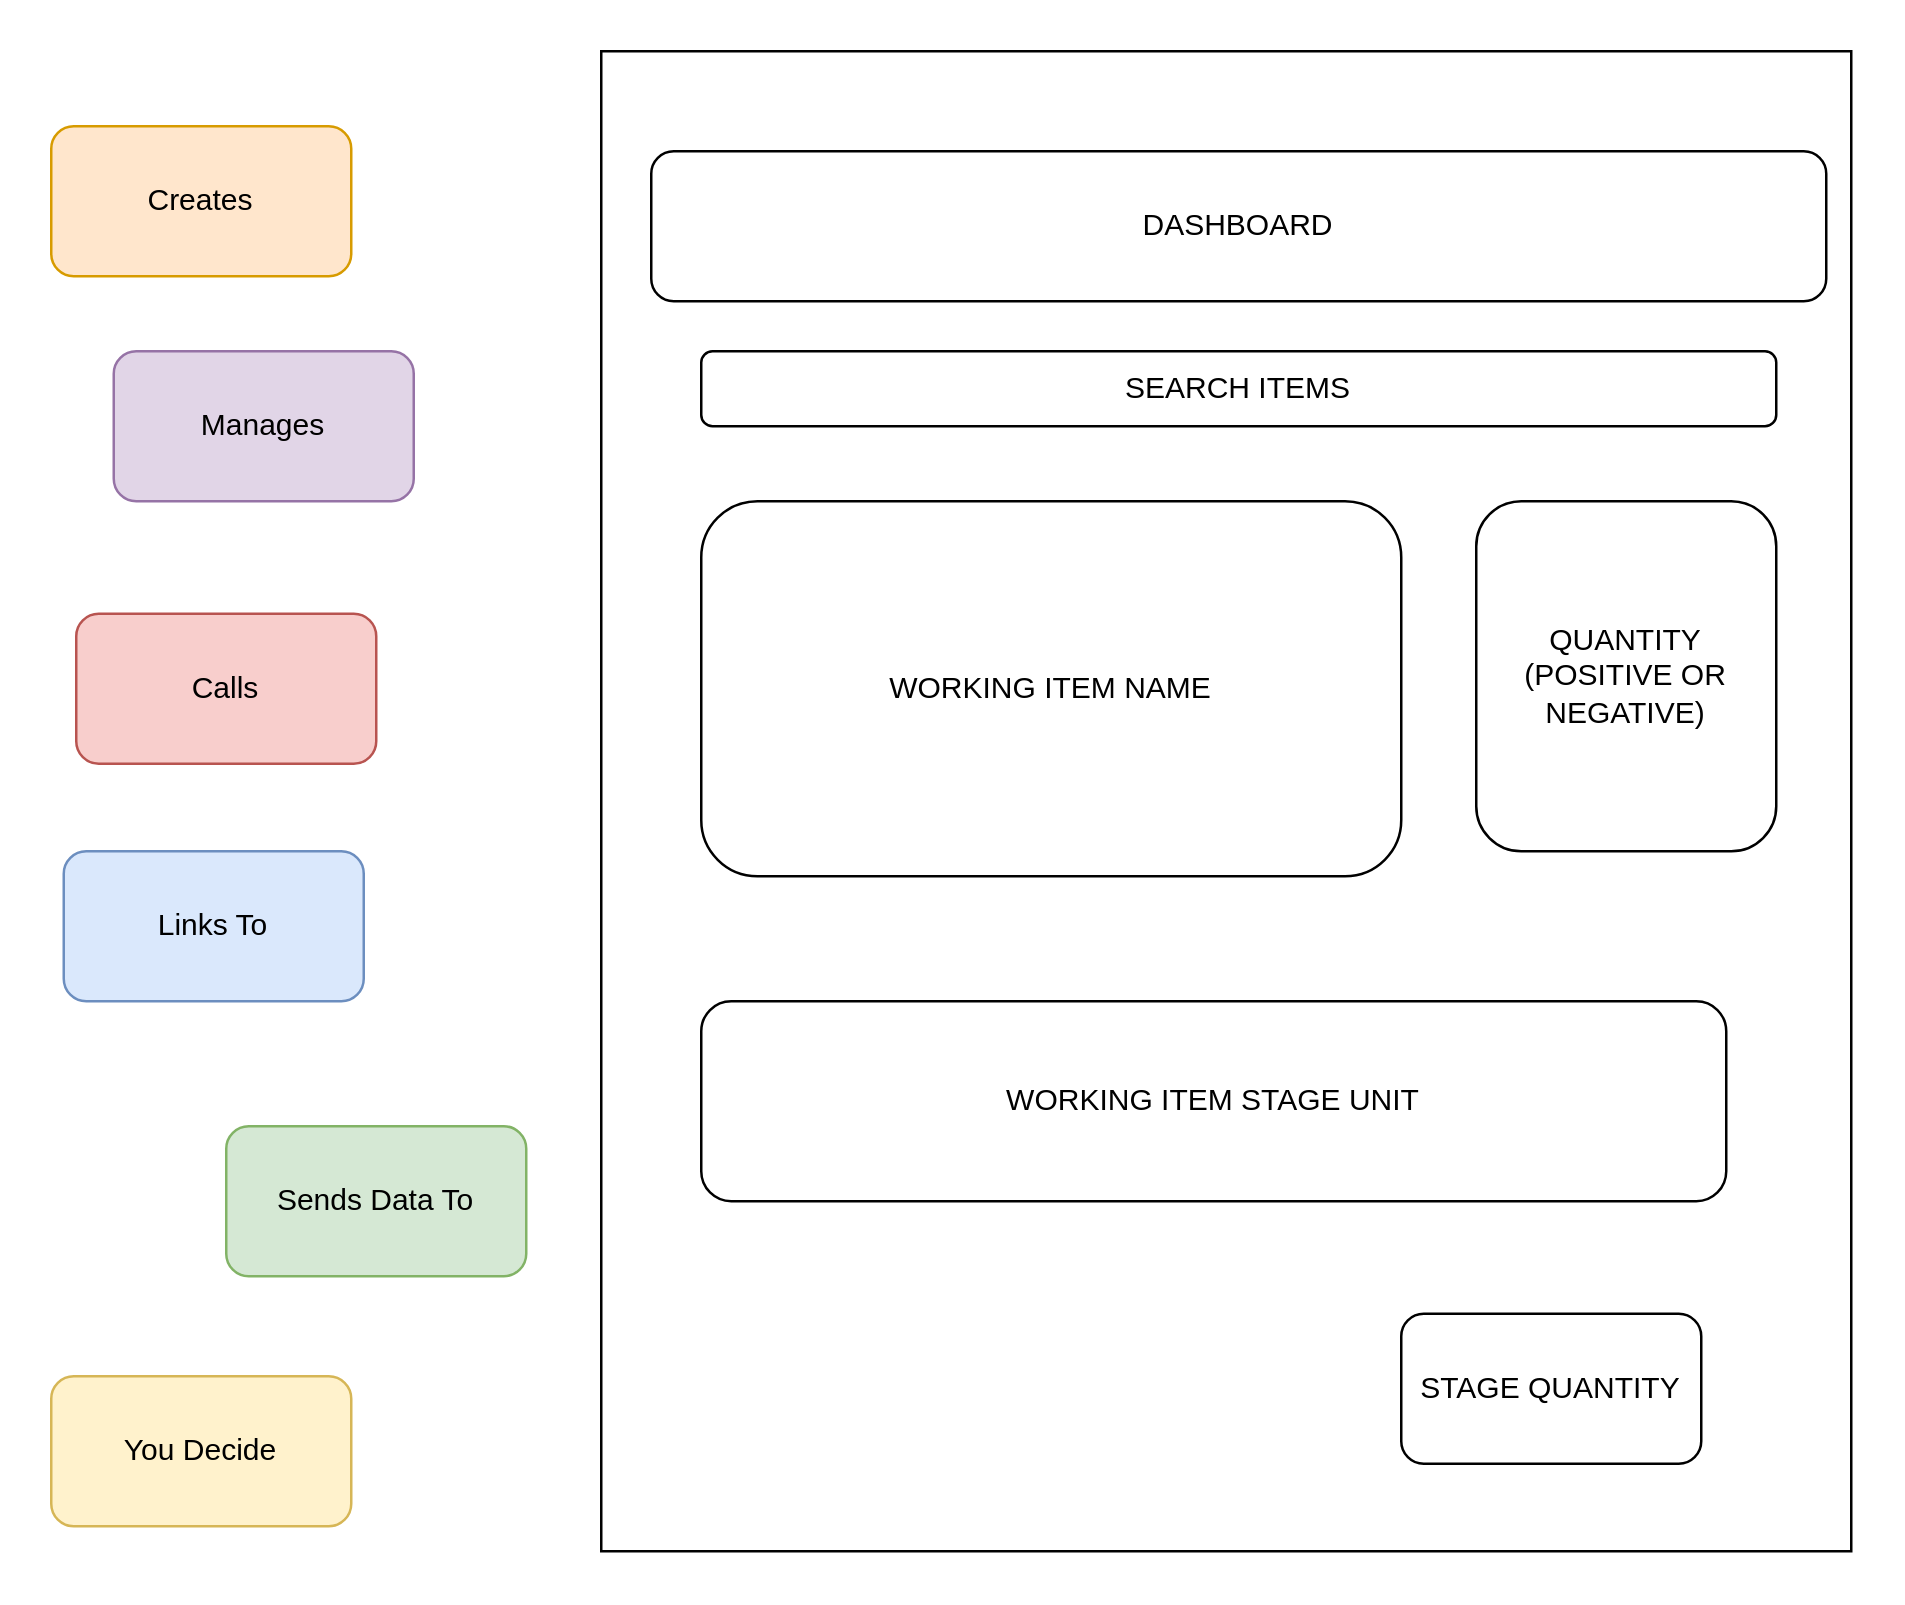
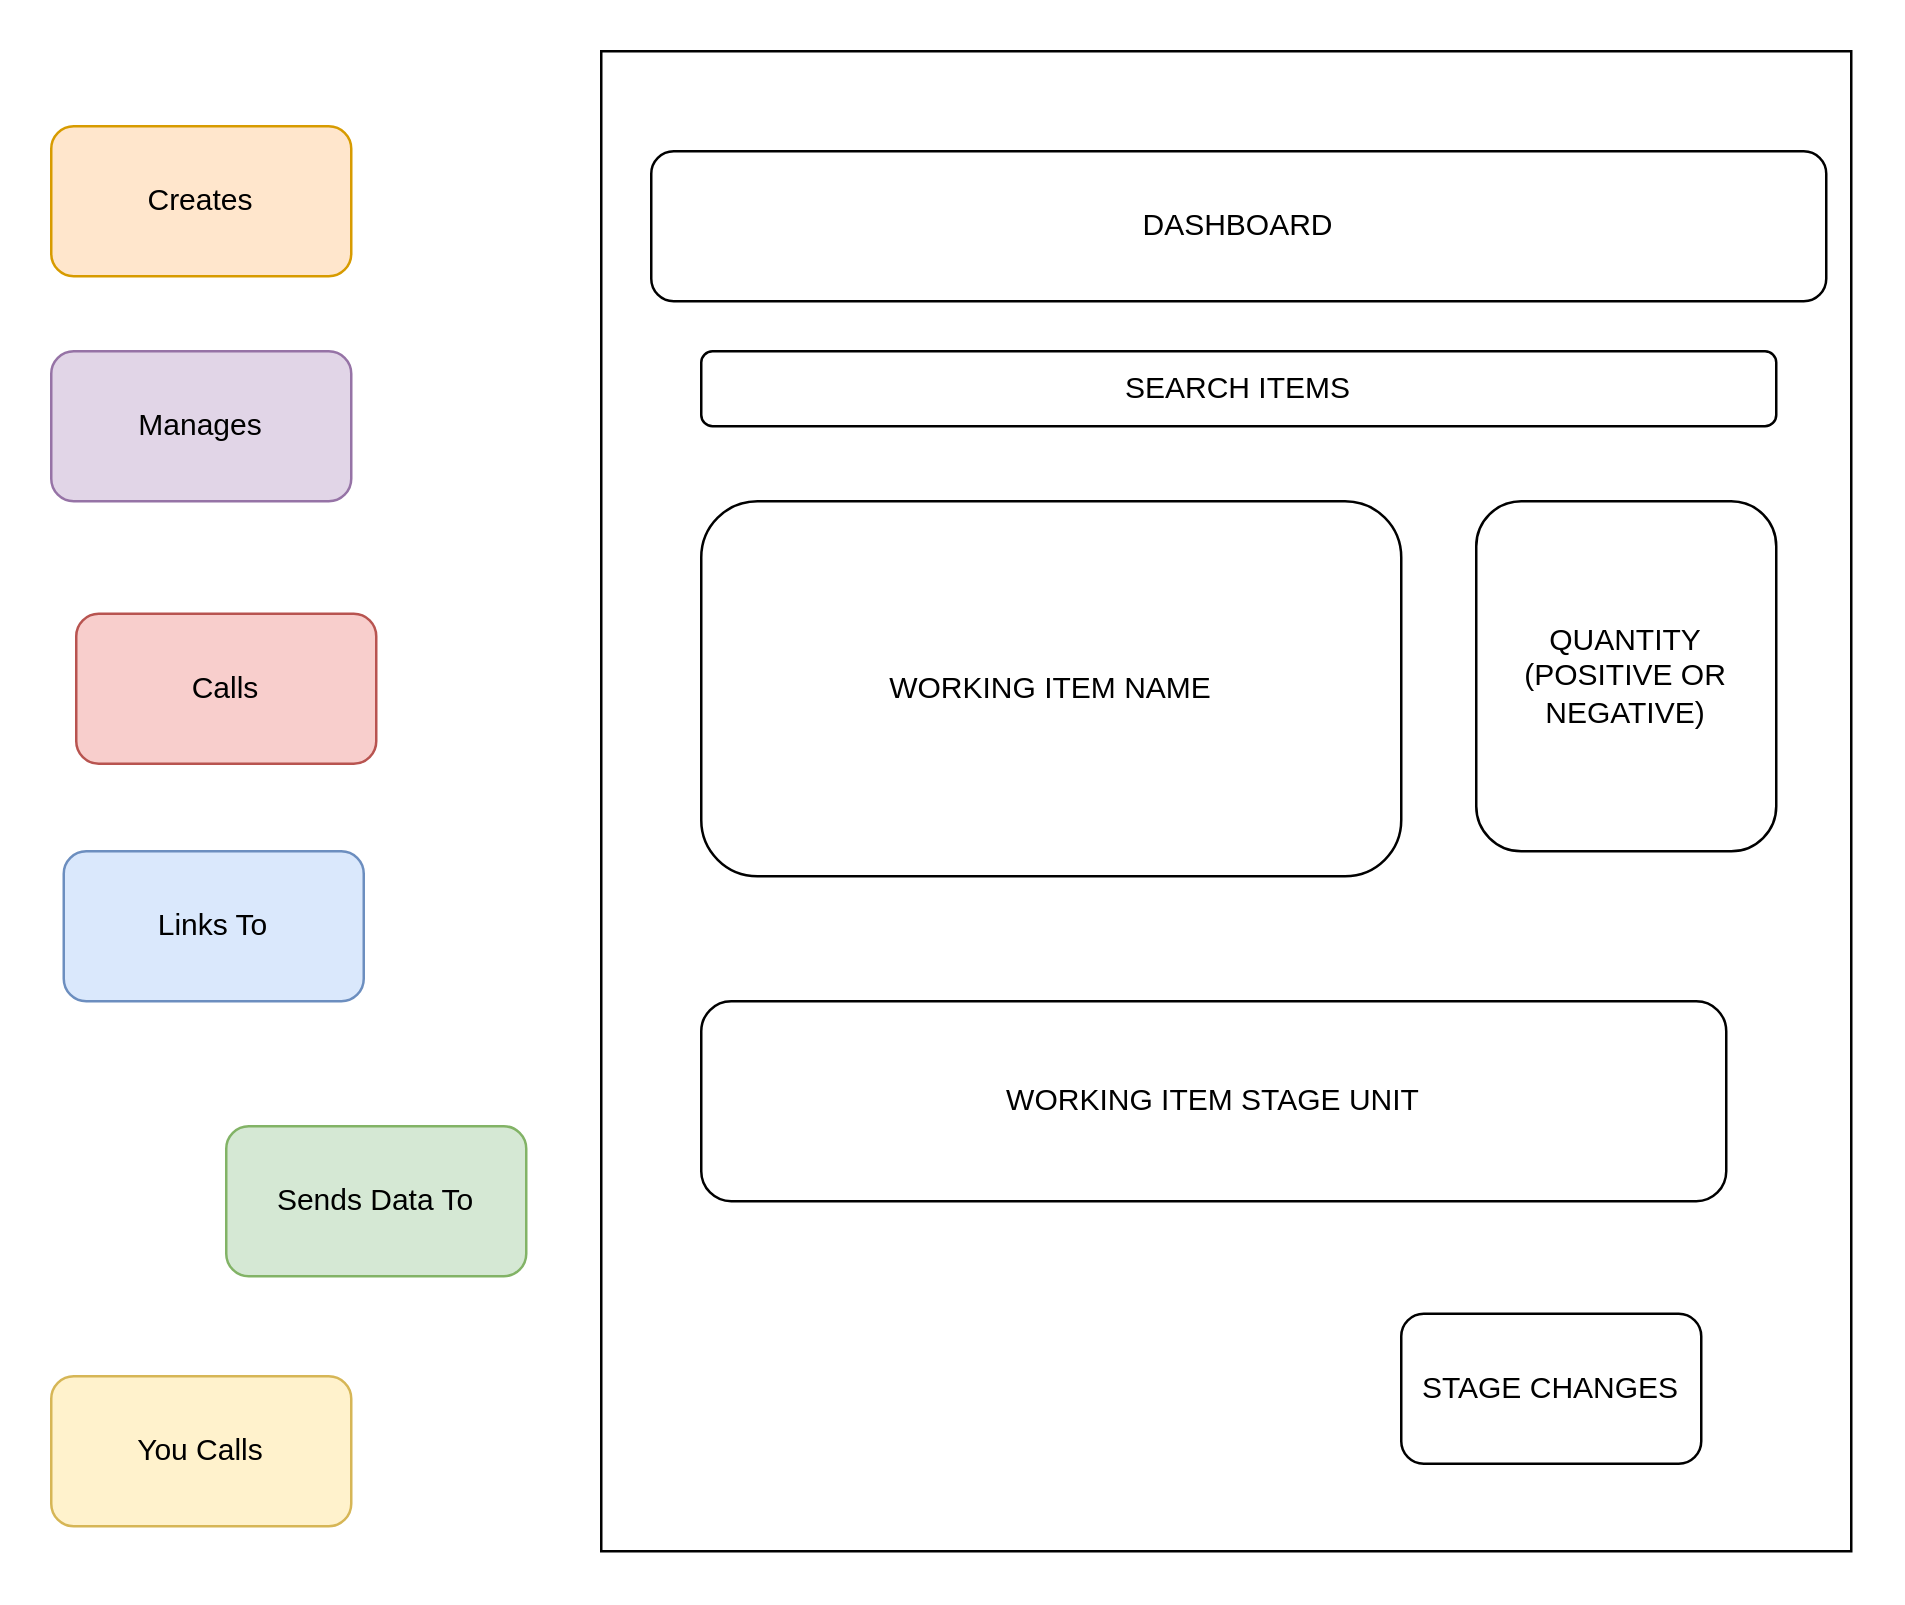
(264, 426) -> (201, 426)
(1551, 1389) -> (1551, 1389)
(201, 1451) -> (201, 1451)
